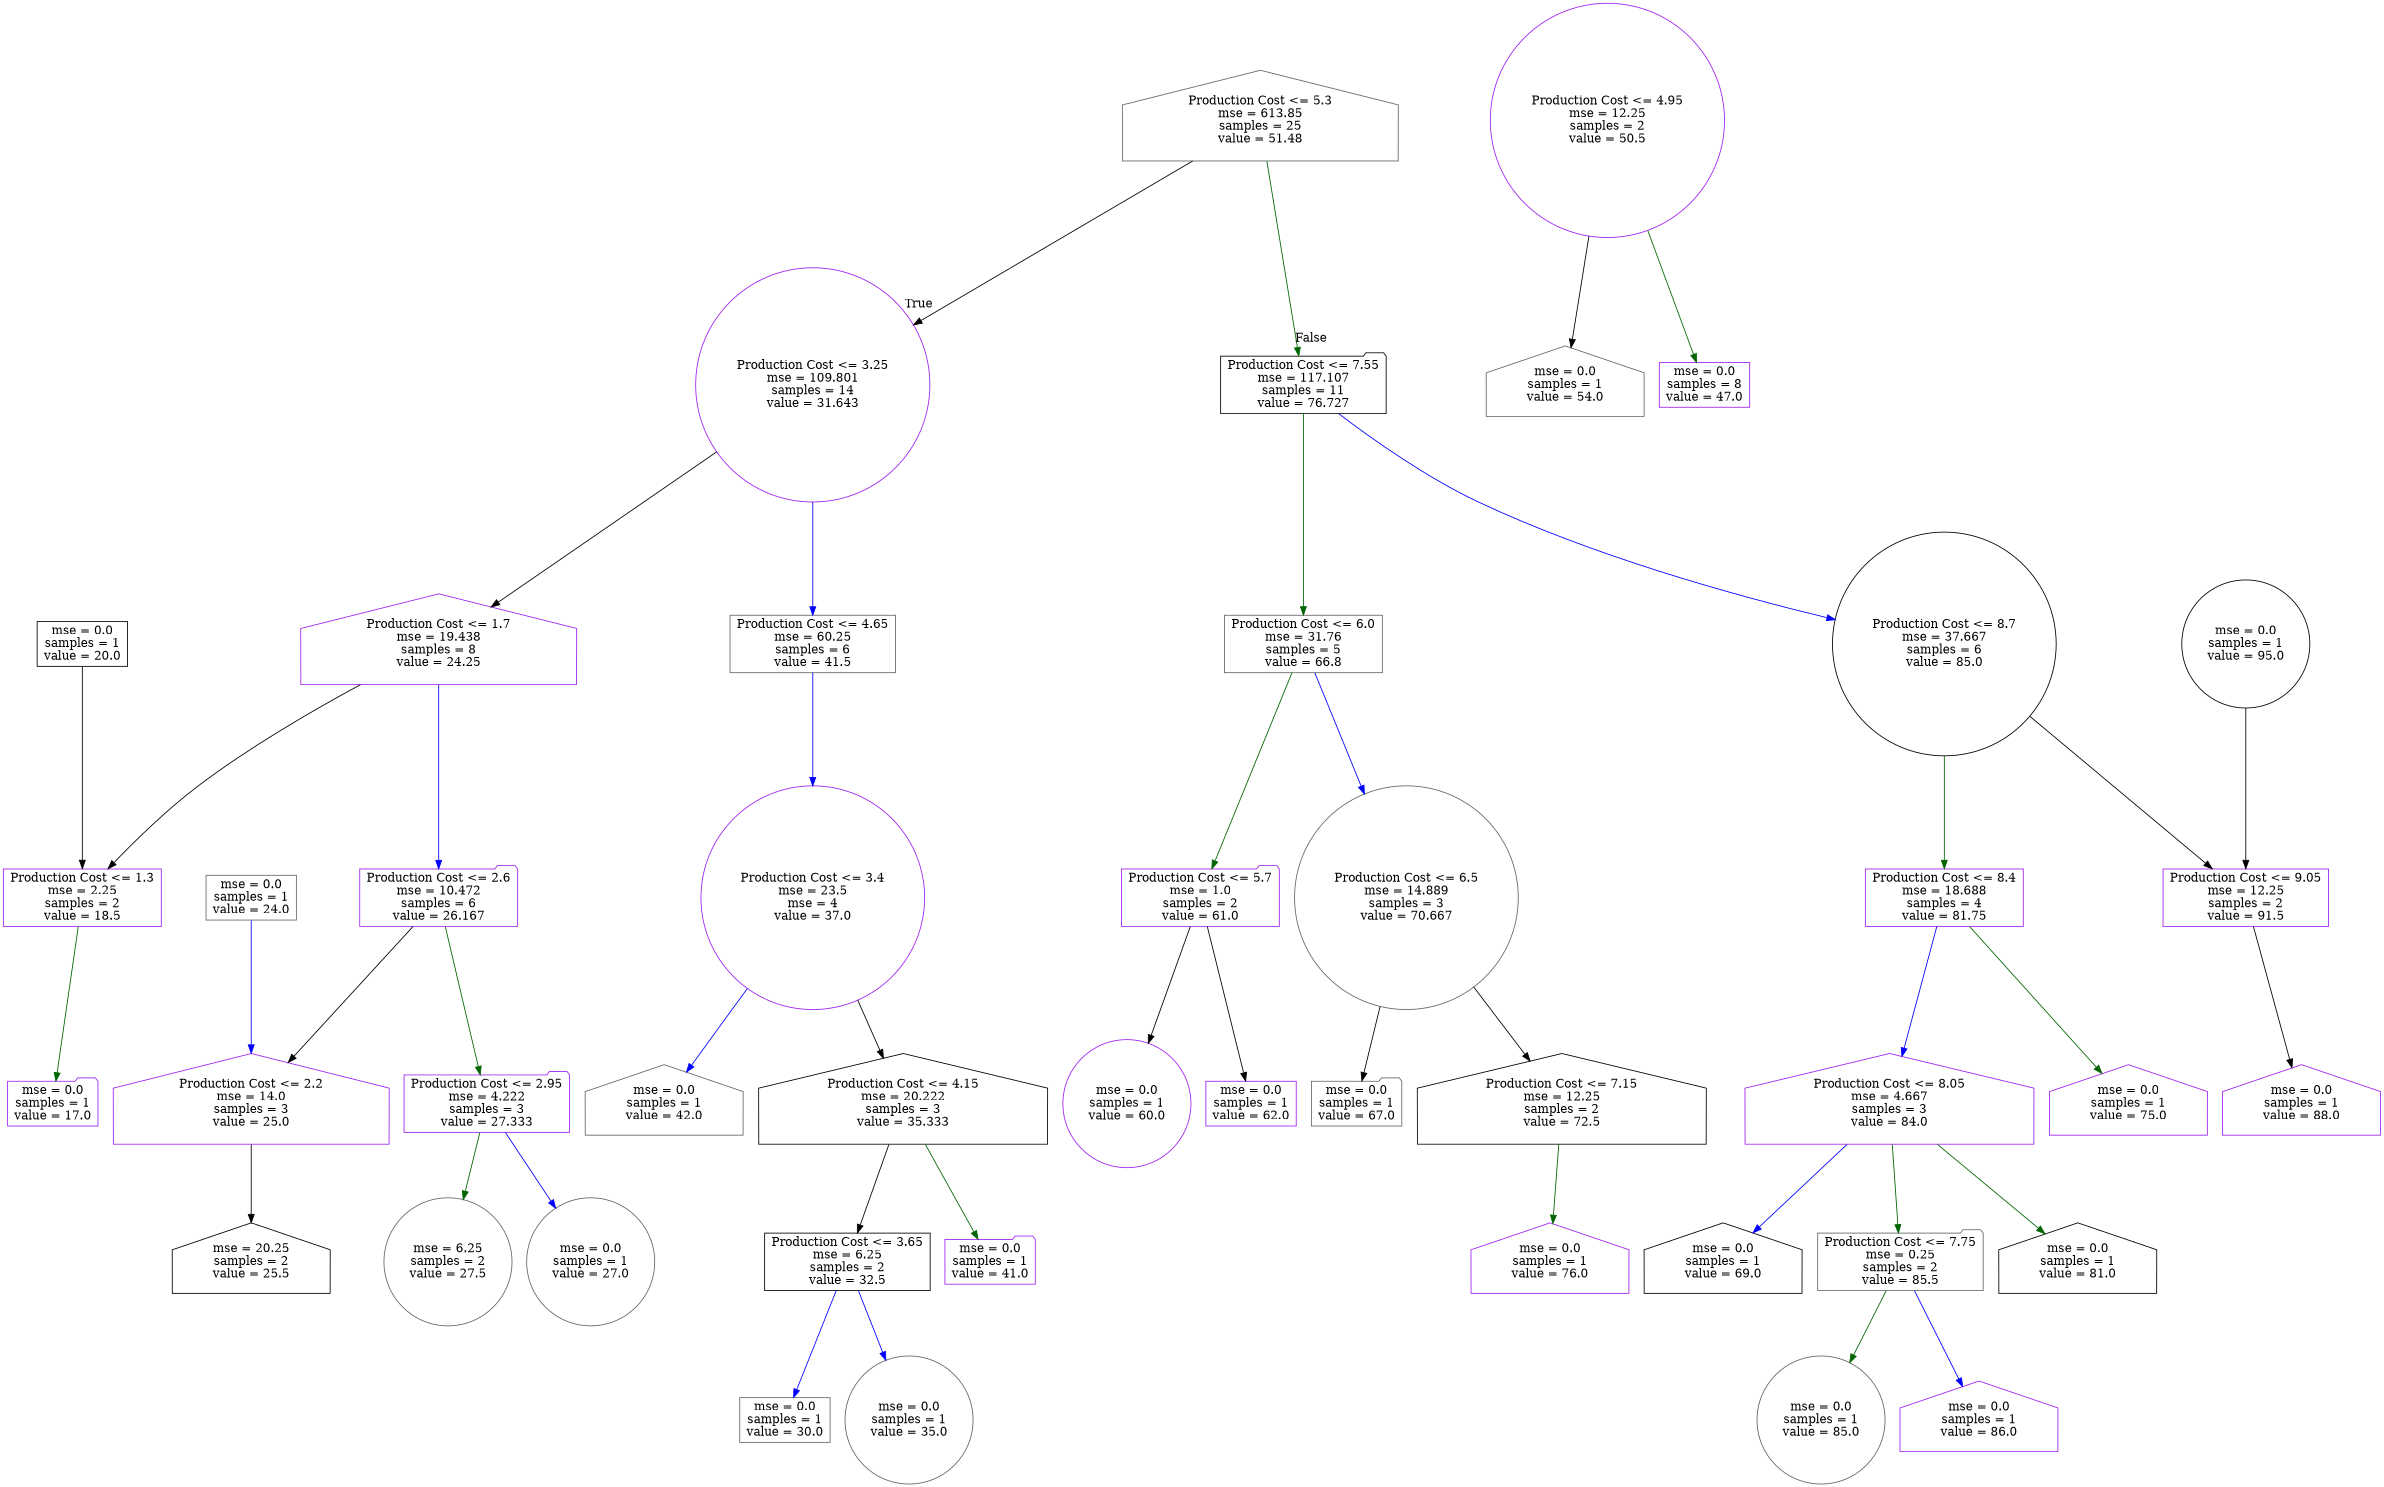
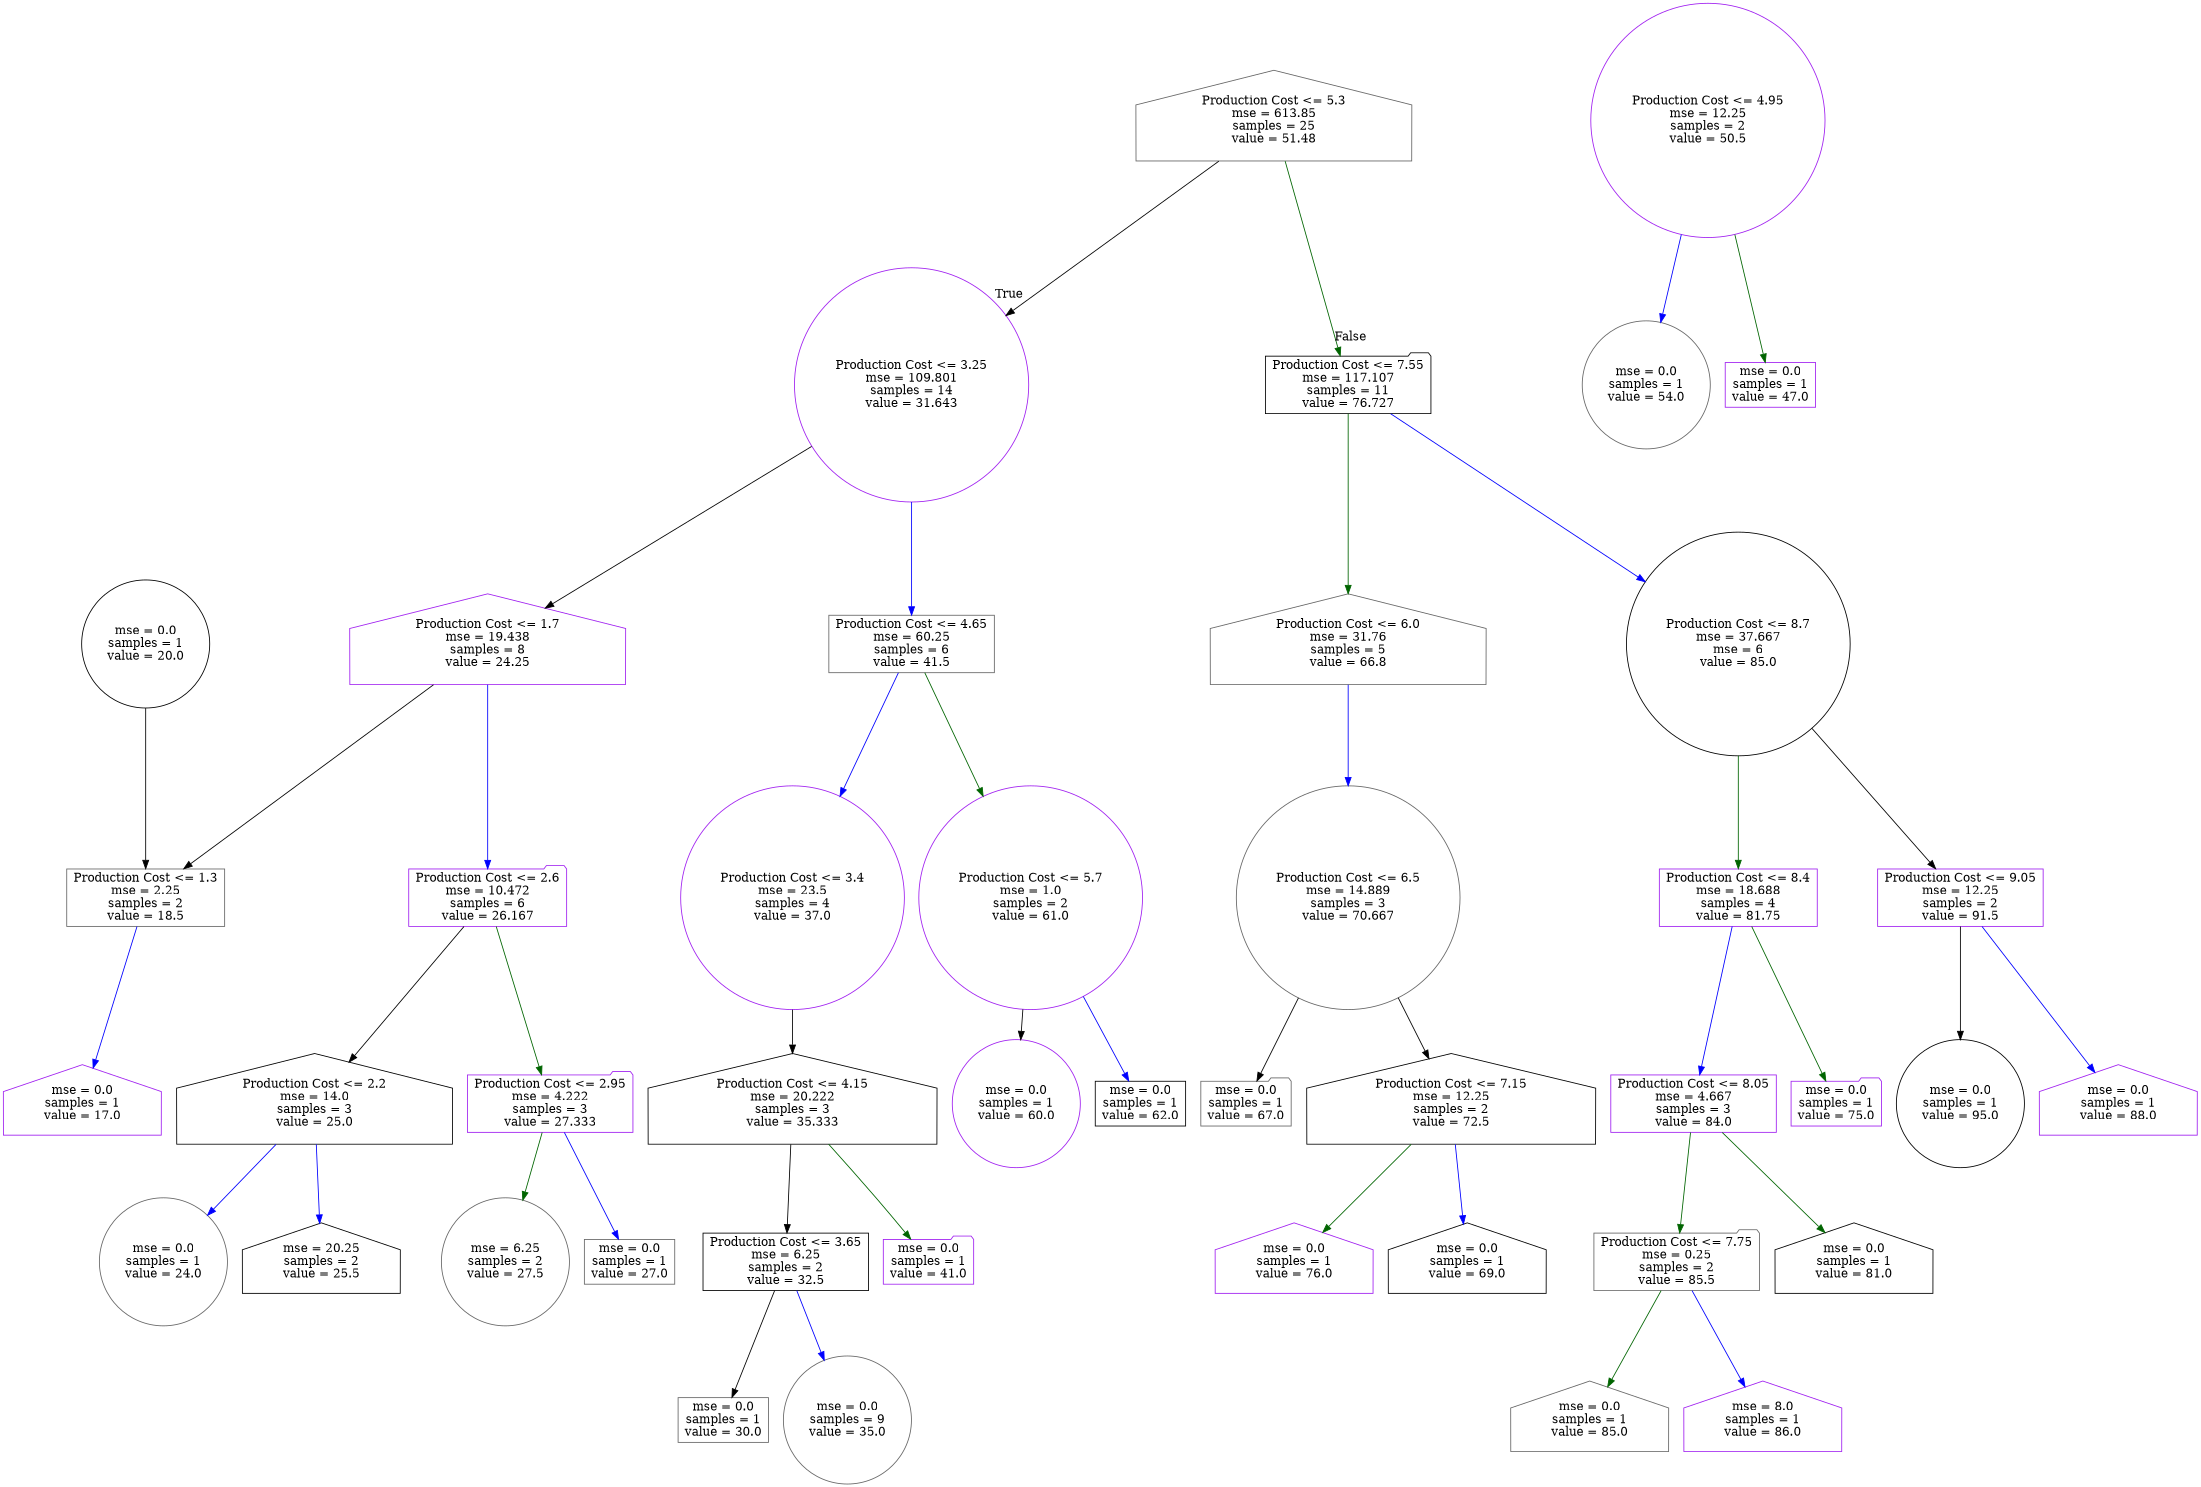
(1581, 288) -> (1672, 274)
(1565, 385) -> (1646, 385)
(1705, 385) -> (1770, 385)
(82, 644) -> (146, 644)
(1303, 644) -> (1348, 644)
(1944, 644) -> (1738, 644)
(1254, 767) -> (952, 731)
(2246, 784) -> (1960, 979)
(82, 898) -> (146, 898)
(251, 898) -> (163, 1262)
(813, 898) -> (793, 898)
(1200, 898) -> (1031, 898)
(251, 983) -> (245, 1177)
(2272, 993) -> (2036, 996)
(68, 1000) -> (116, 993)
(1225, 1000) -> (1104, 1035)
(53, 1104) -> (82, 1104)
(251, 1104) -> (315, 1104)
(664, 1104) -> none
(1251, 1104) -> (1140, 1104)
(1889, 1104) -> (1694, 1104)
(2128, 1104) -> (1836, 1104)
(251, 1179) -> (318, 1180)
(1803, 1186) -> (1459, 1180)
(591, 1262) -> (630, 1262)
(816, 1340) -> (755, 1340)
(909, 1420) -> (847, 1420)
(1821, 1420) -> (1590, 1420)
(1979, 1420) -> (1763, 1420)
